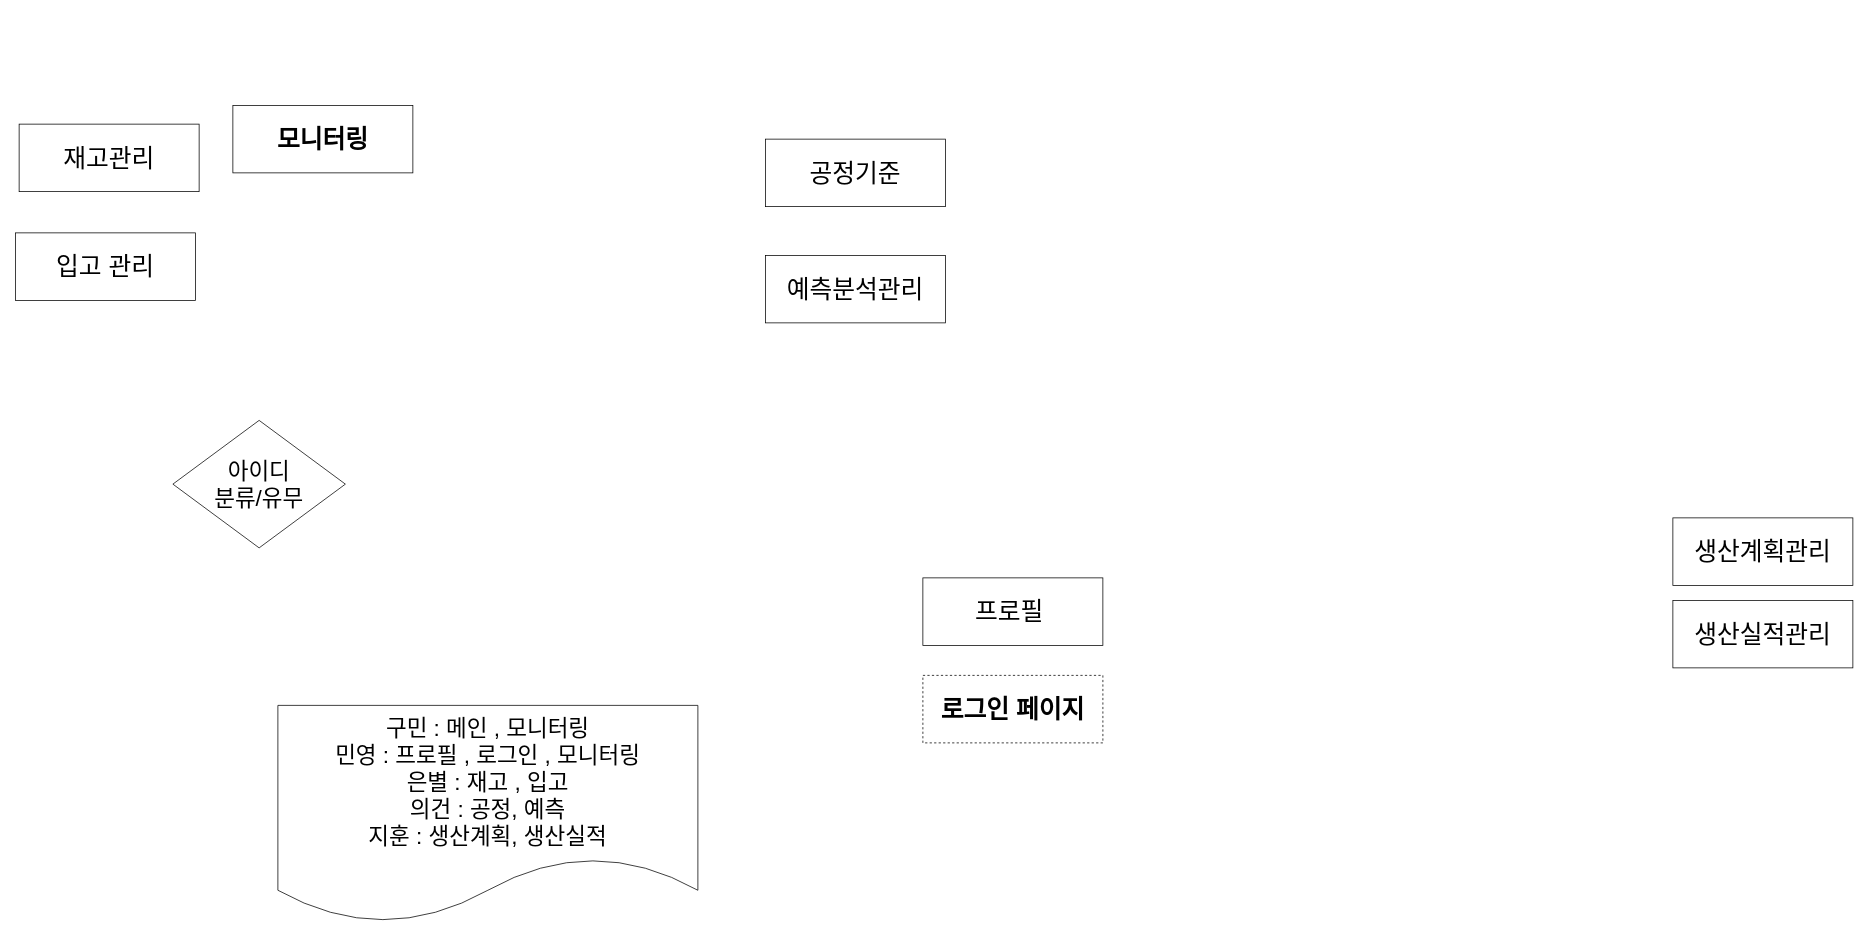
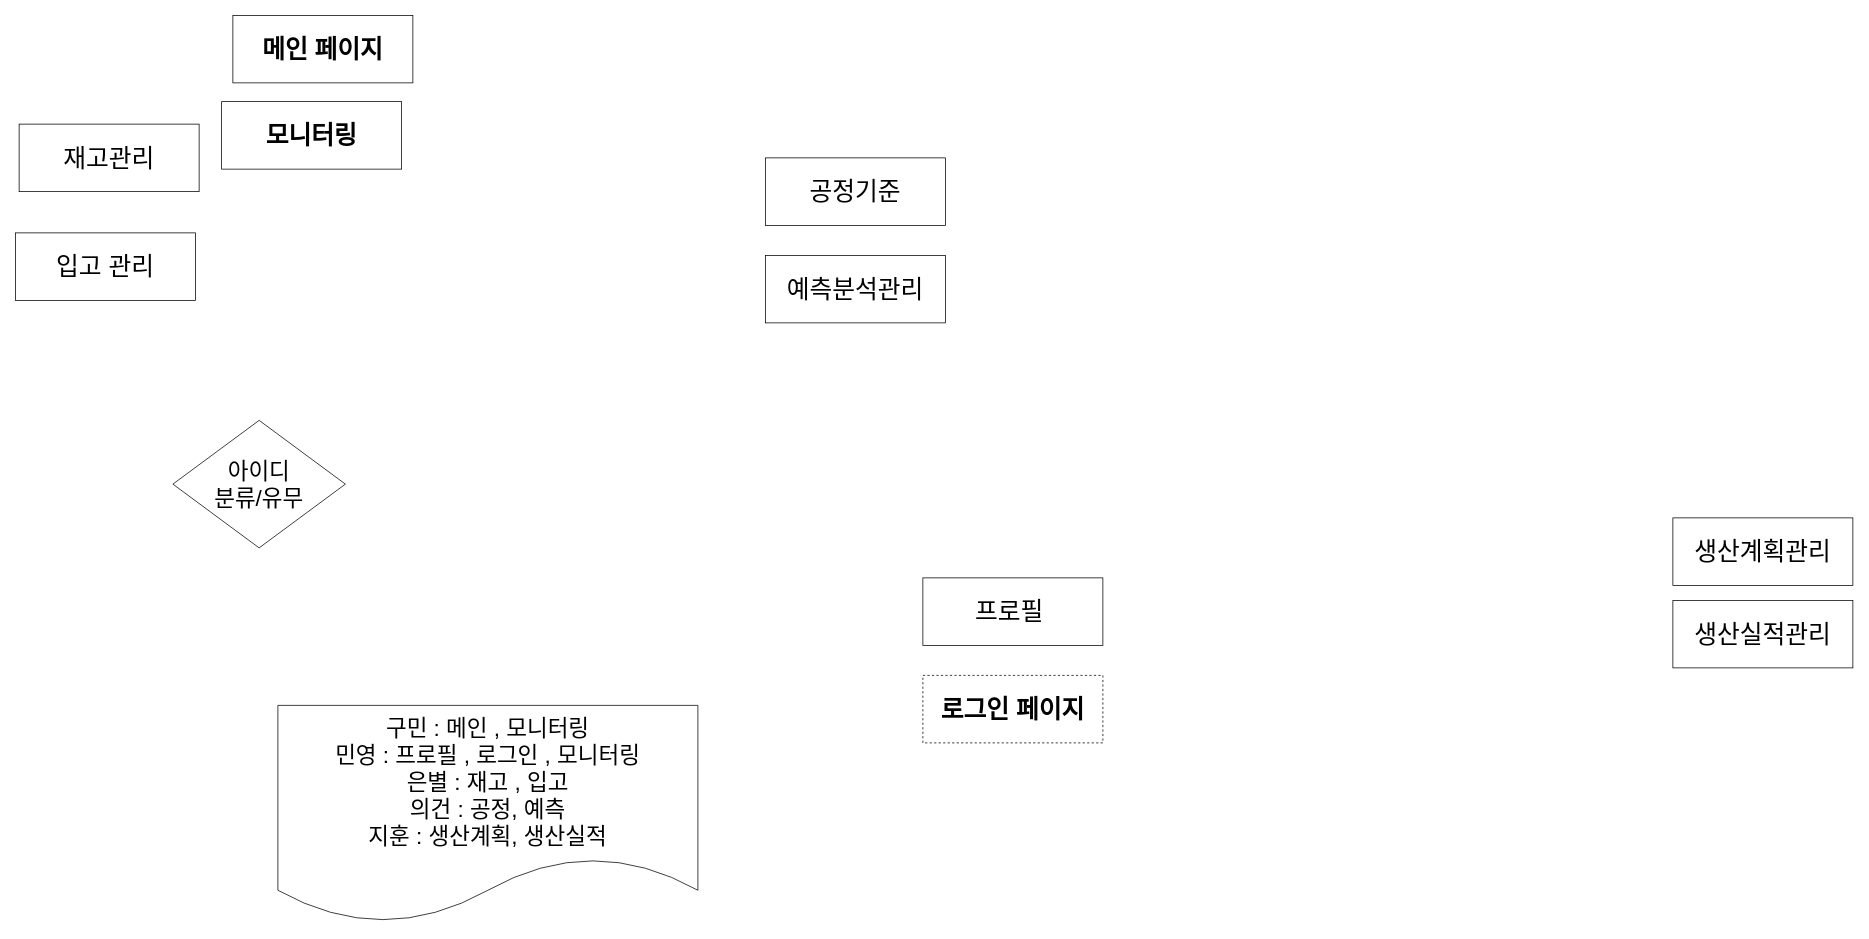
none -> (323, 49)
(323, 139) -> (312, 135)
(855, 173) -> (855, 192)
